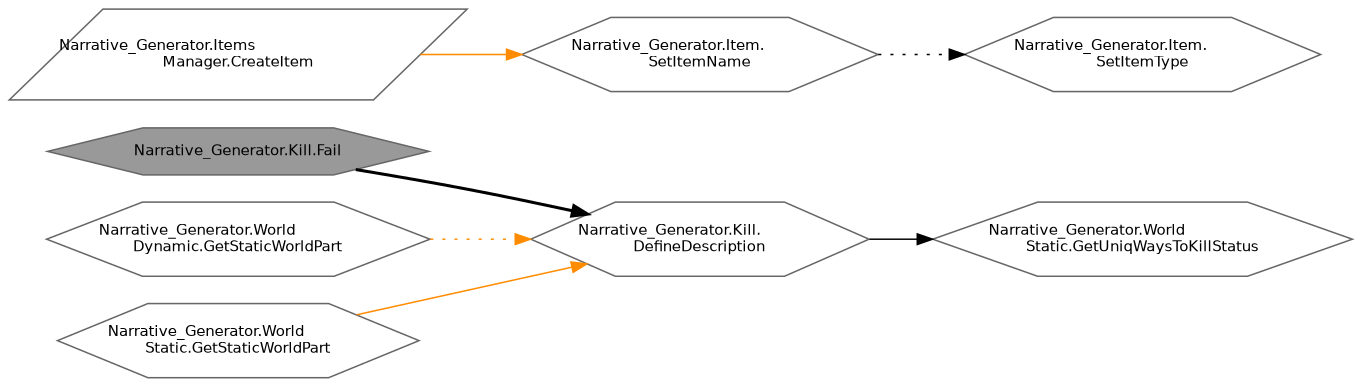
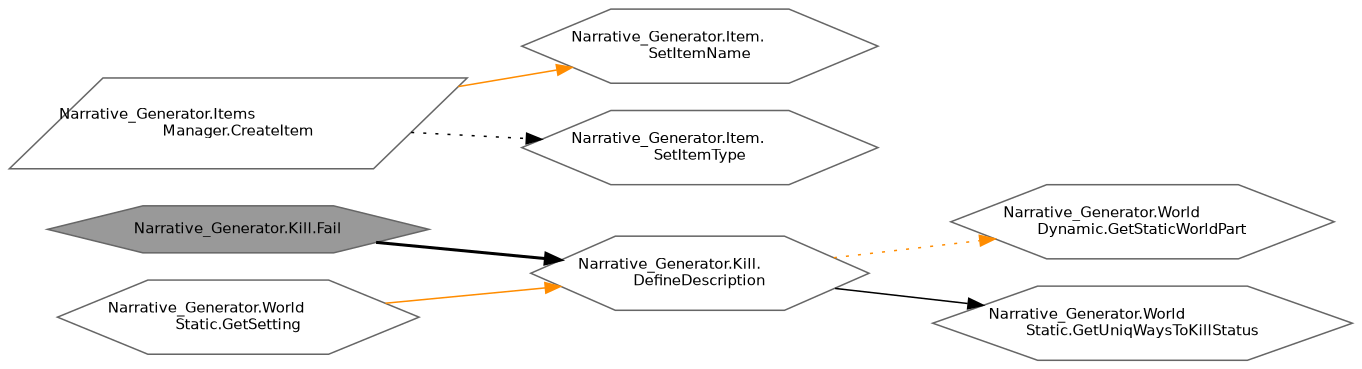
(914, 54) -> (469, 135)
(473, 239) -> (907, 249)
(238, 341) -> (238, 317)
